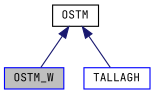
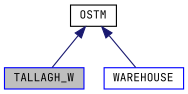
(34, 78) -> (44, 78)
(117, 78) -> (144, 78)
